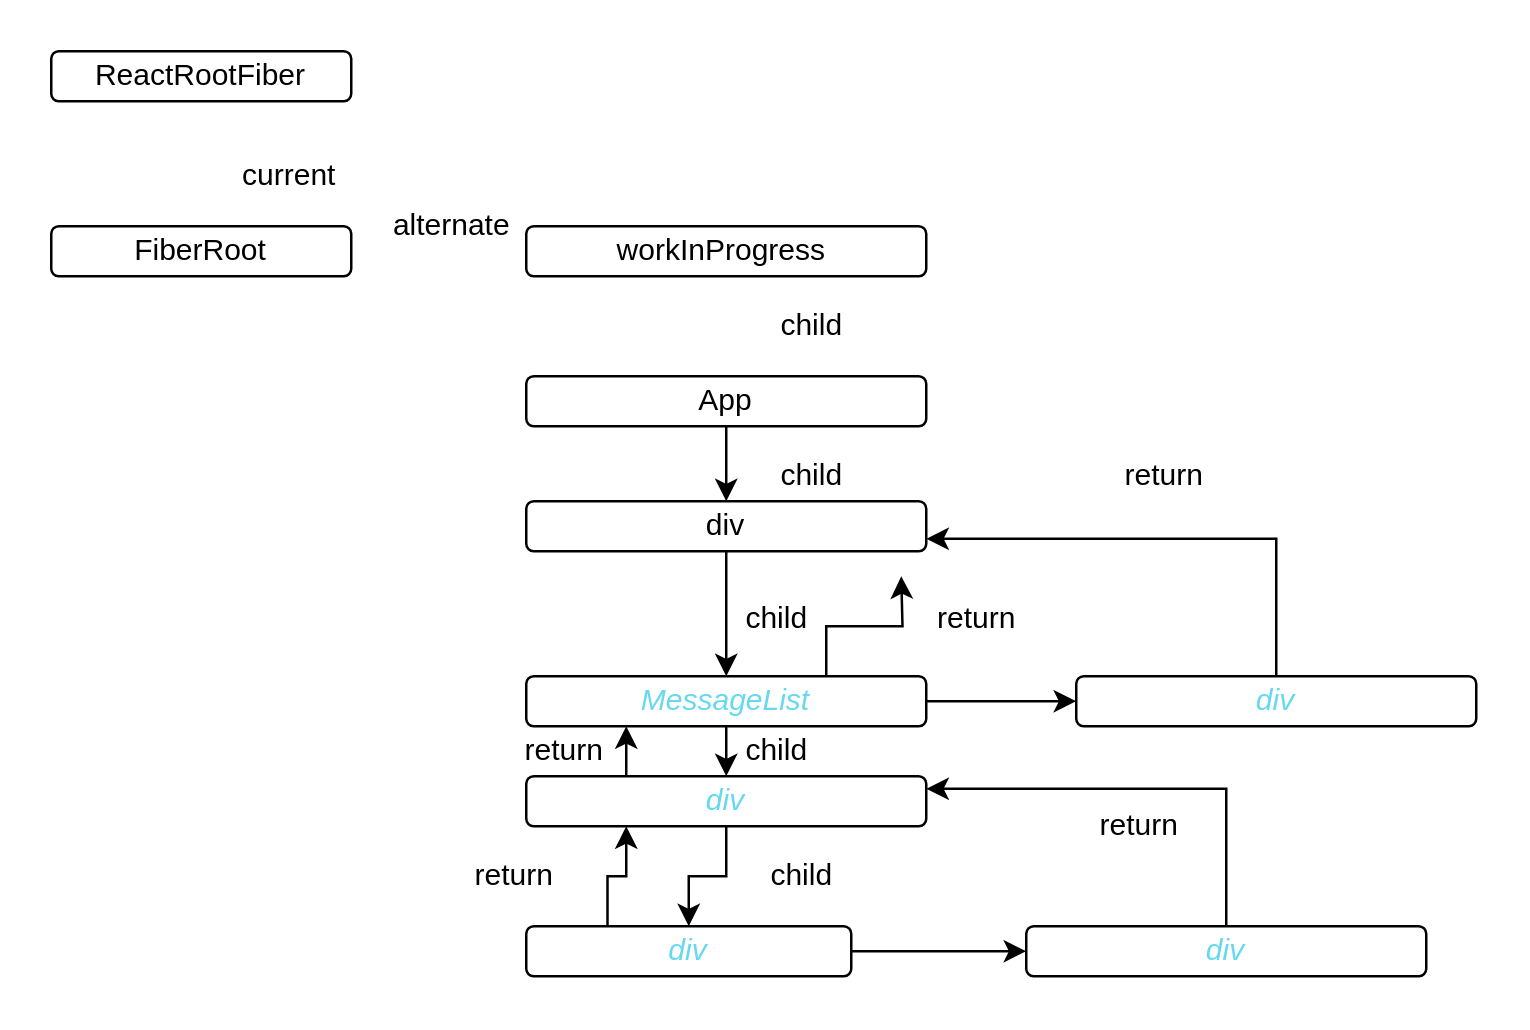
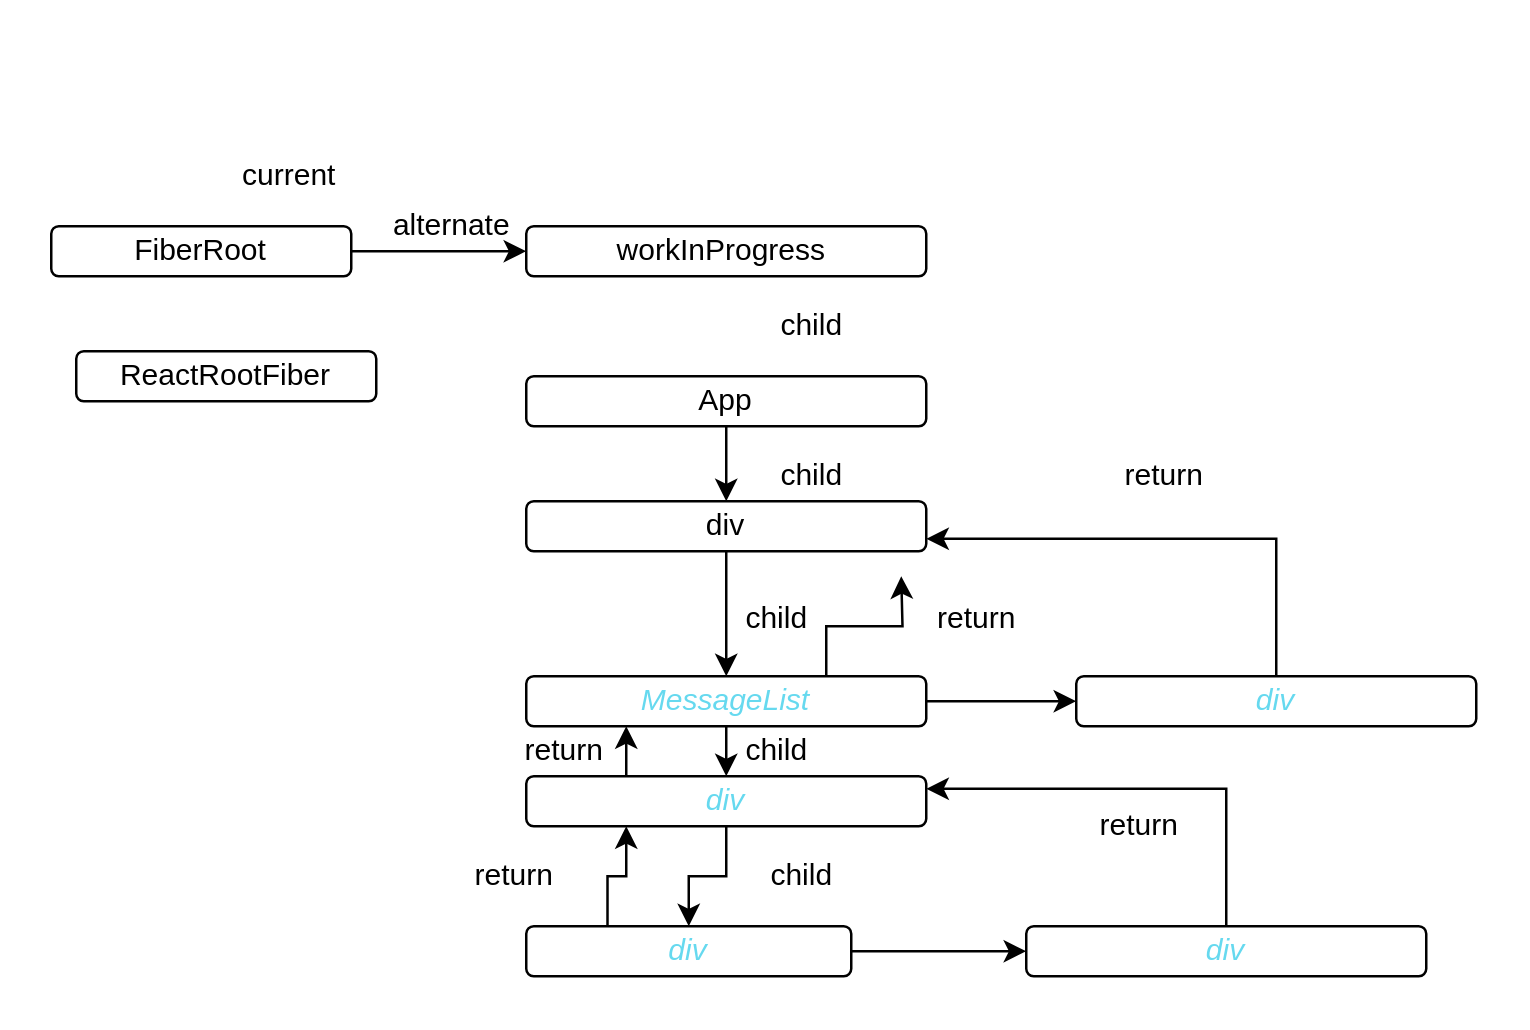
(201, 76) -> (226, 376)
none -> (430, 251)
